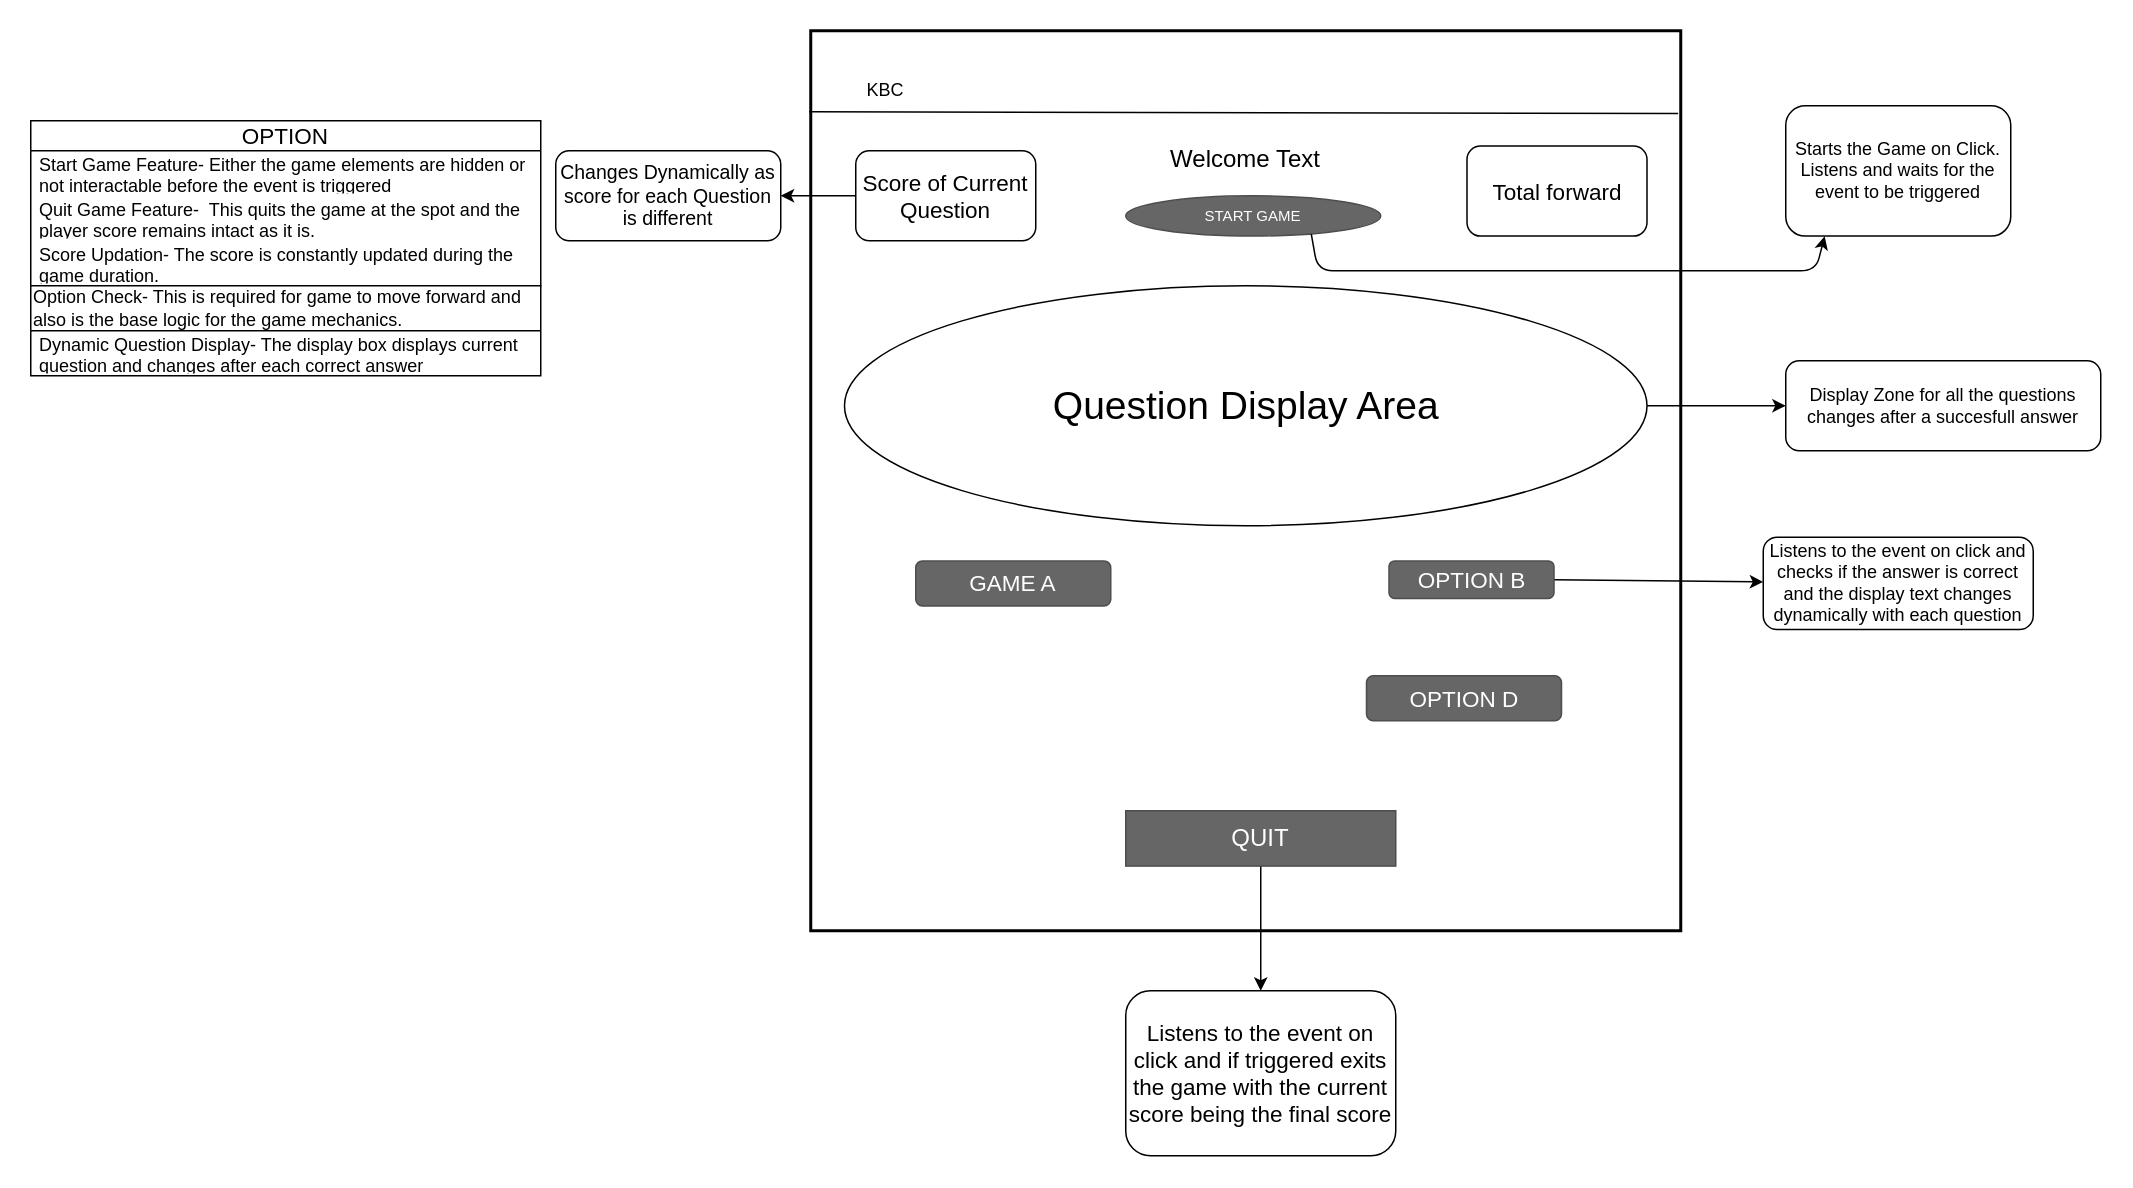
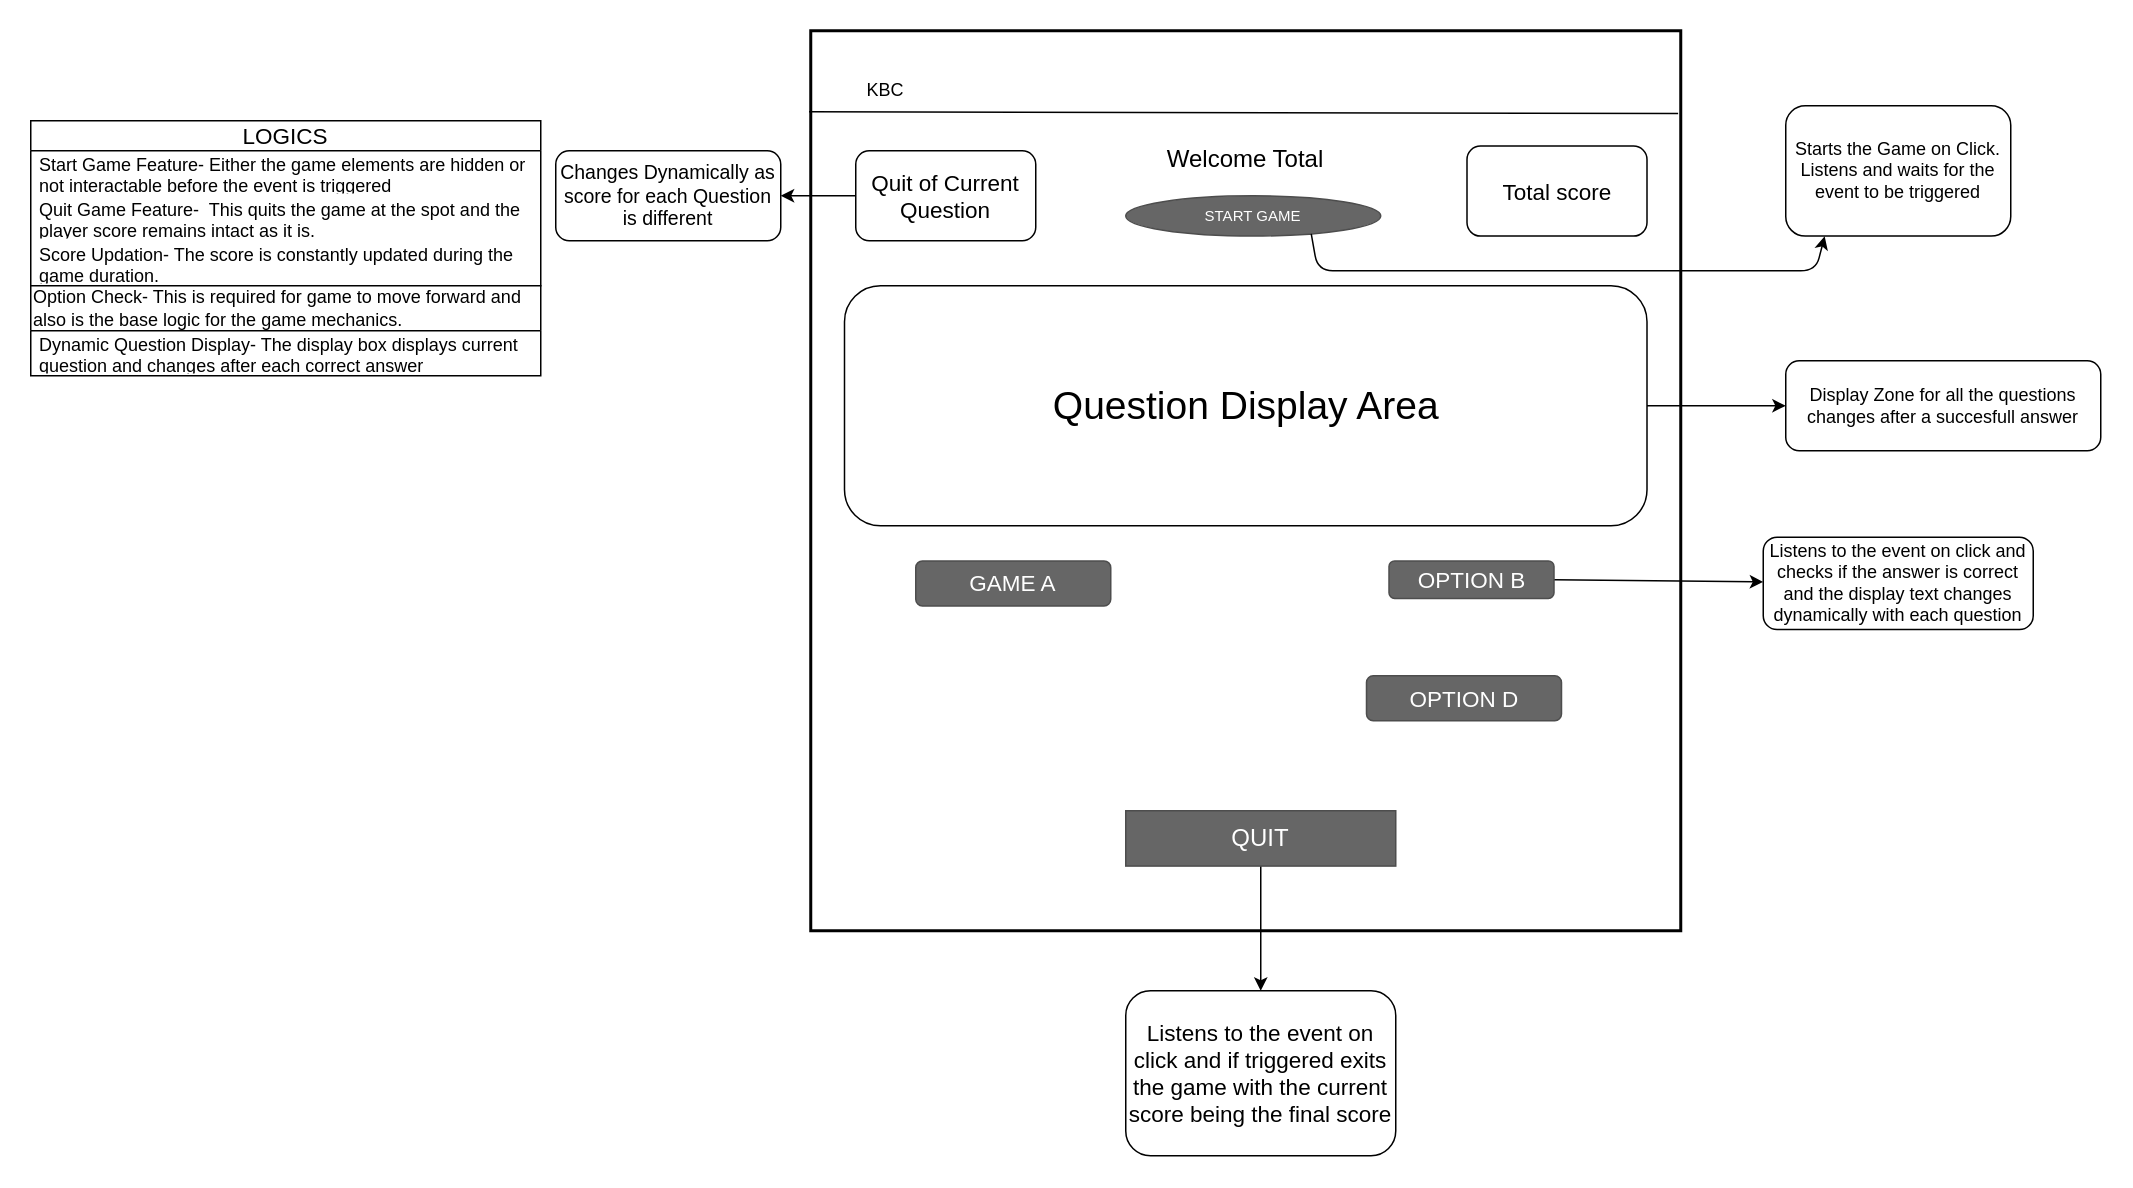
(286, 136) -> (286, 136)
(1246, 158) -> (1246, 158)
(1558, 191) -> (1558, 191)
(946, 196) -> (946, 196)
(1246, 406) -> (1246, 406)
